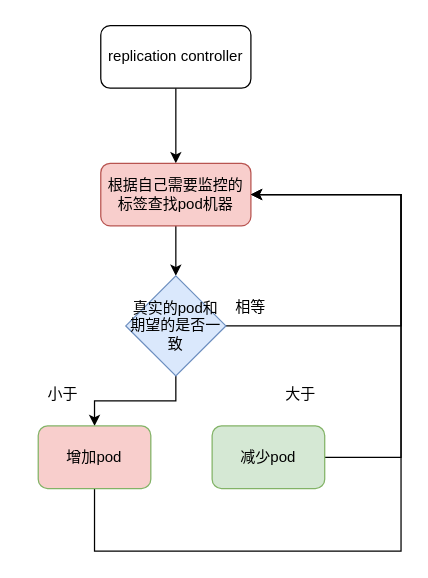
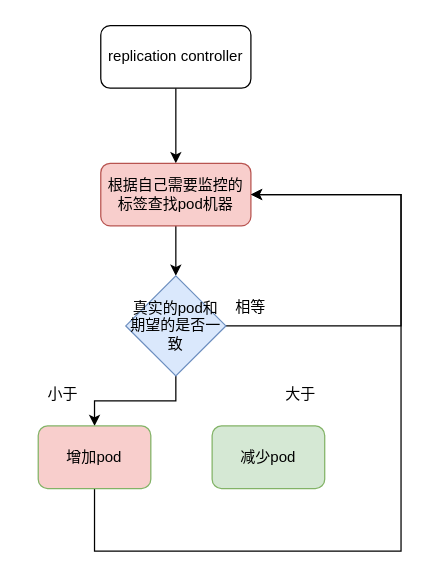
(360, 457) -> none
